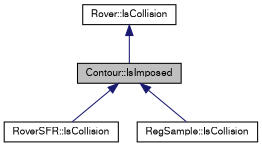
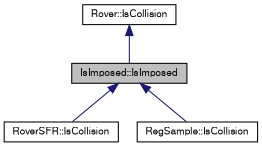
(129, 73) -> (129, 73)
